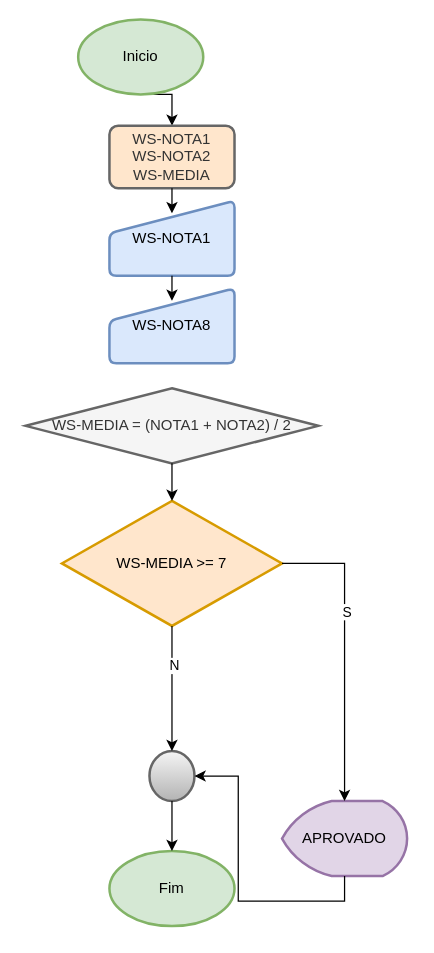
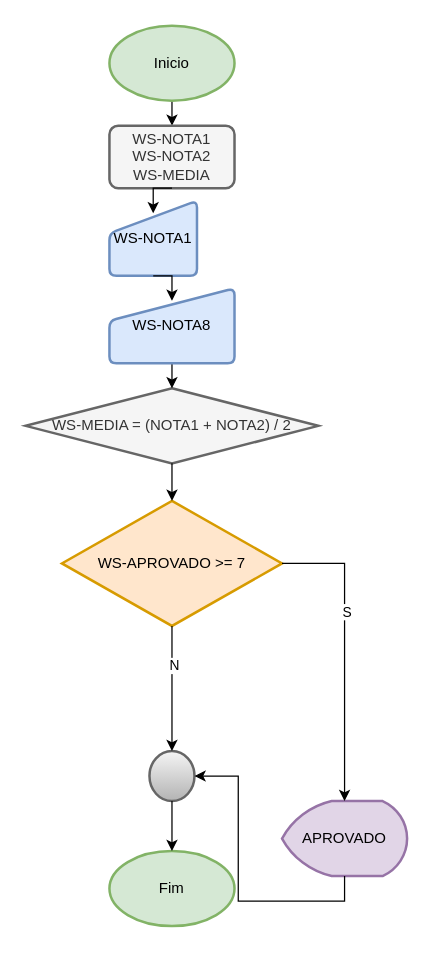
(141, 57) -> (172, 63)
(172, 157) -> (172, 157)
(172, 238) -> (153, 238)
none -> (172, 371)
(172, 563) -> (172, 563)
